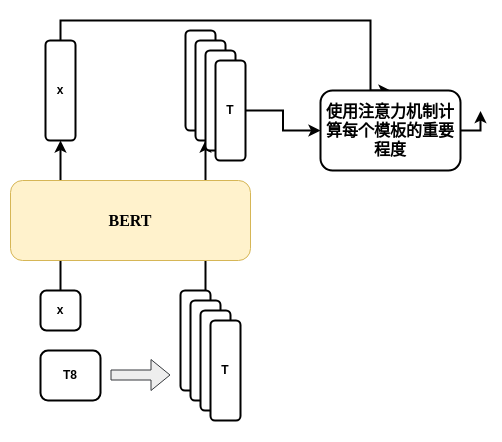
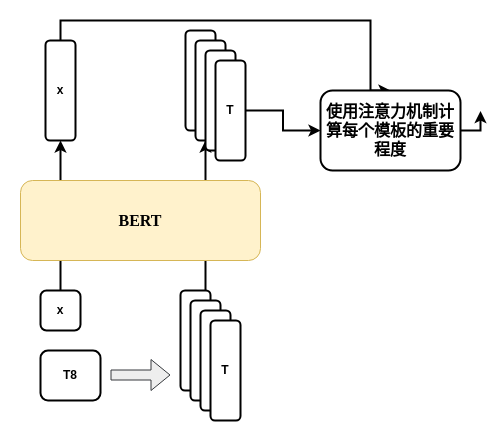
(131, 221) -> (141, 221)
